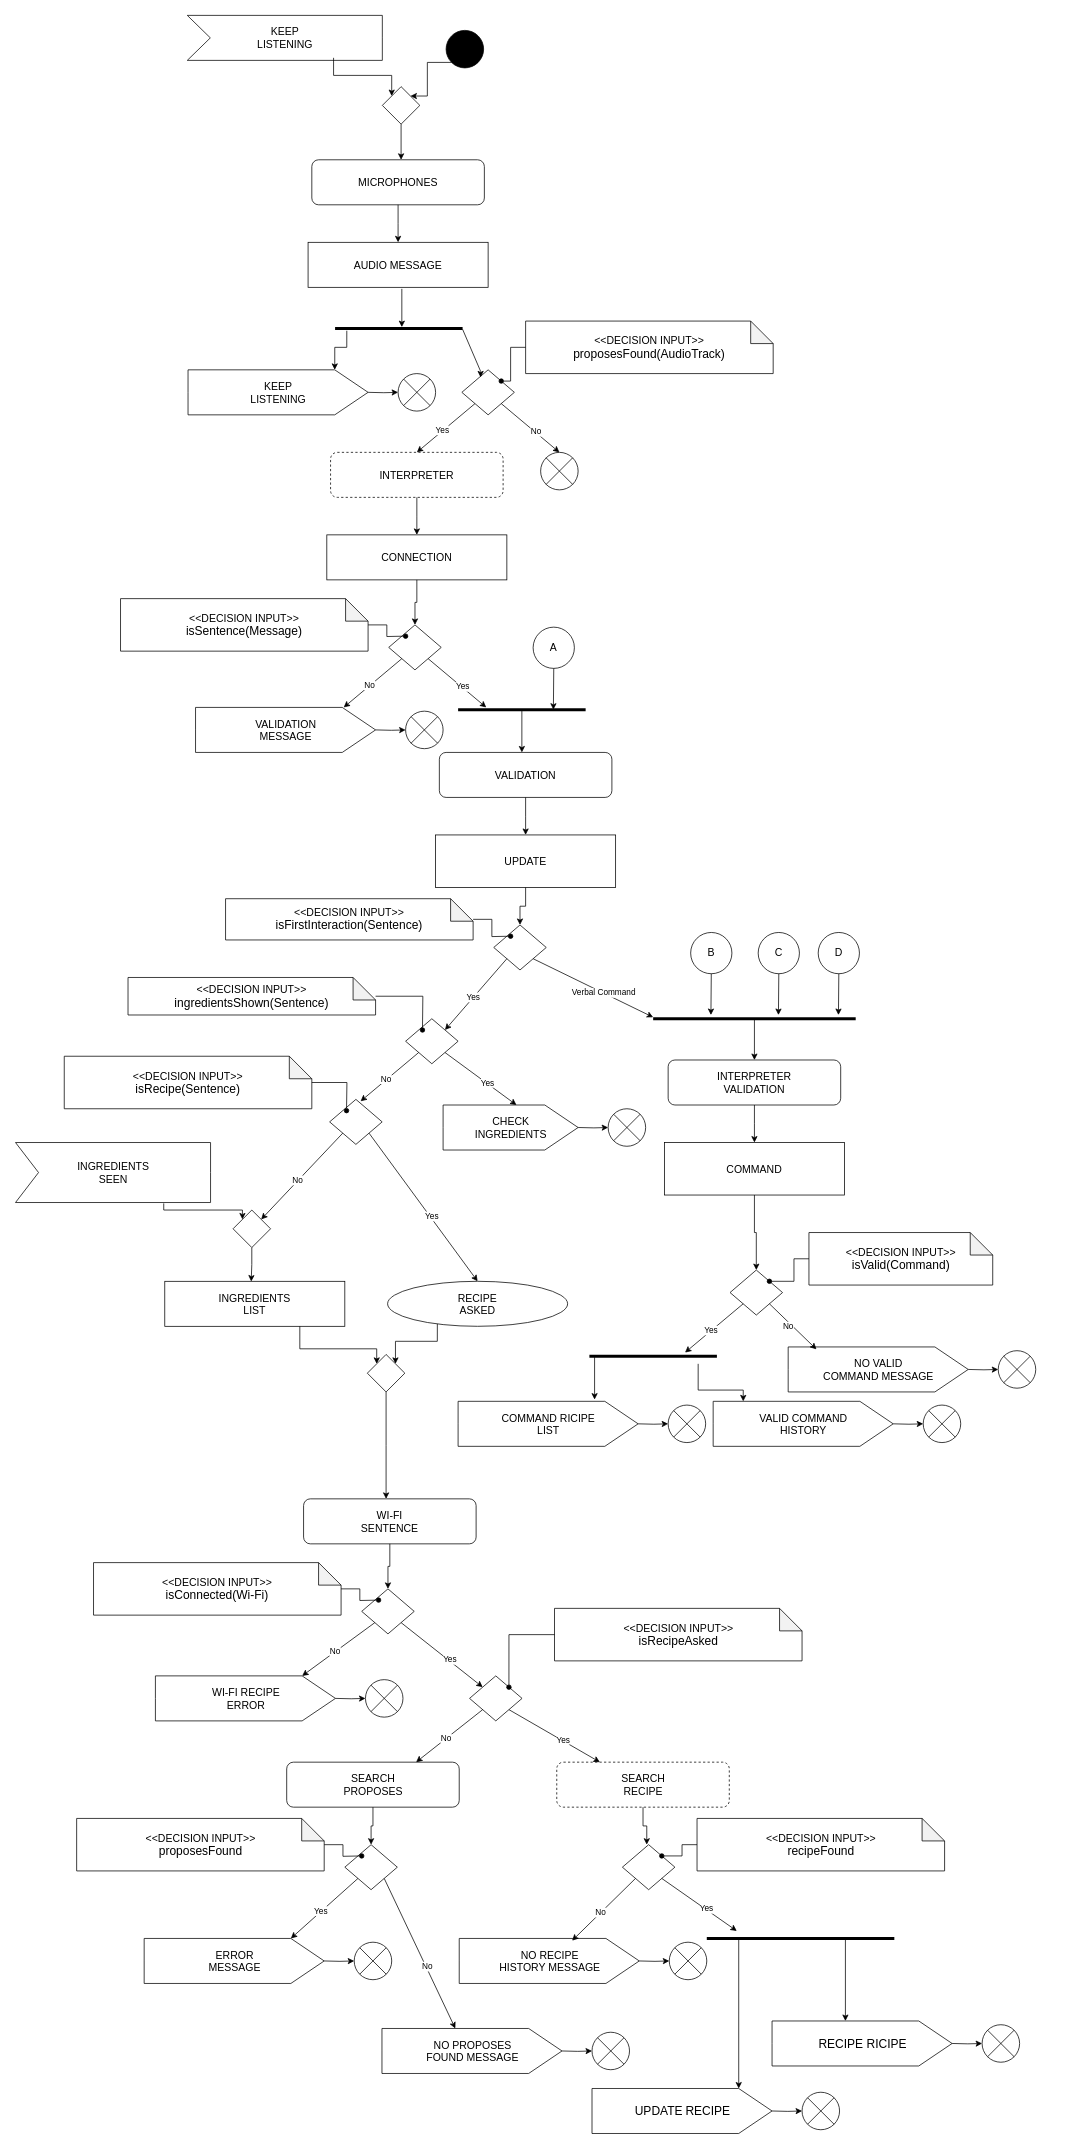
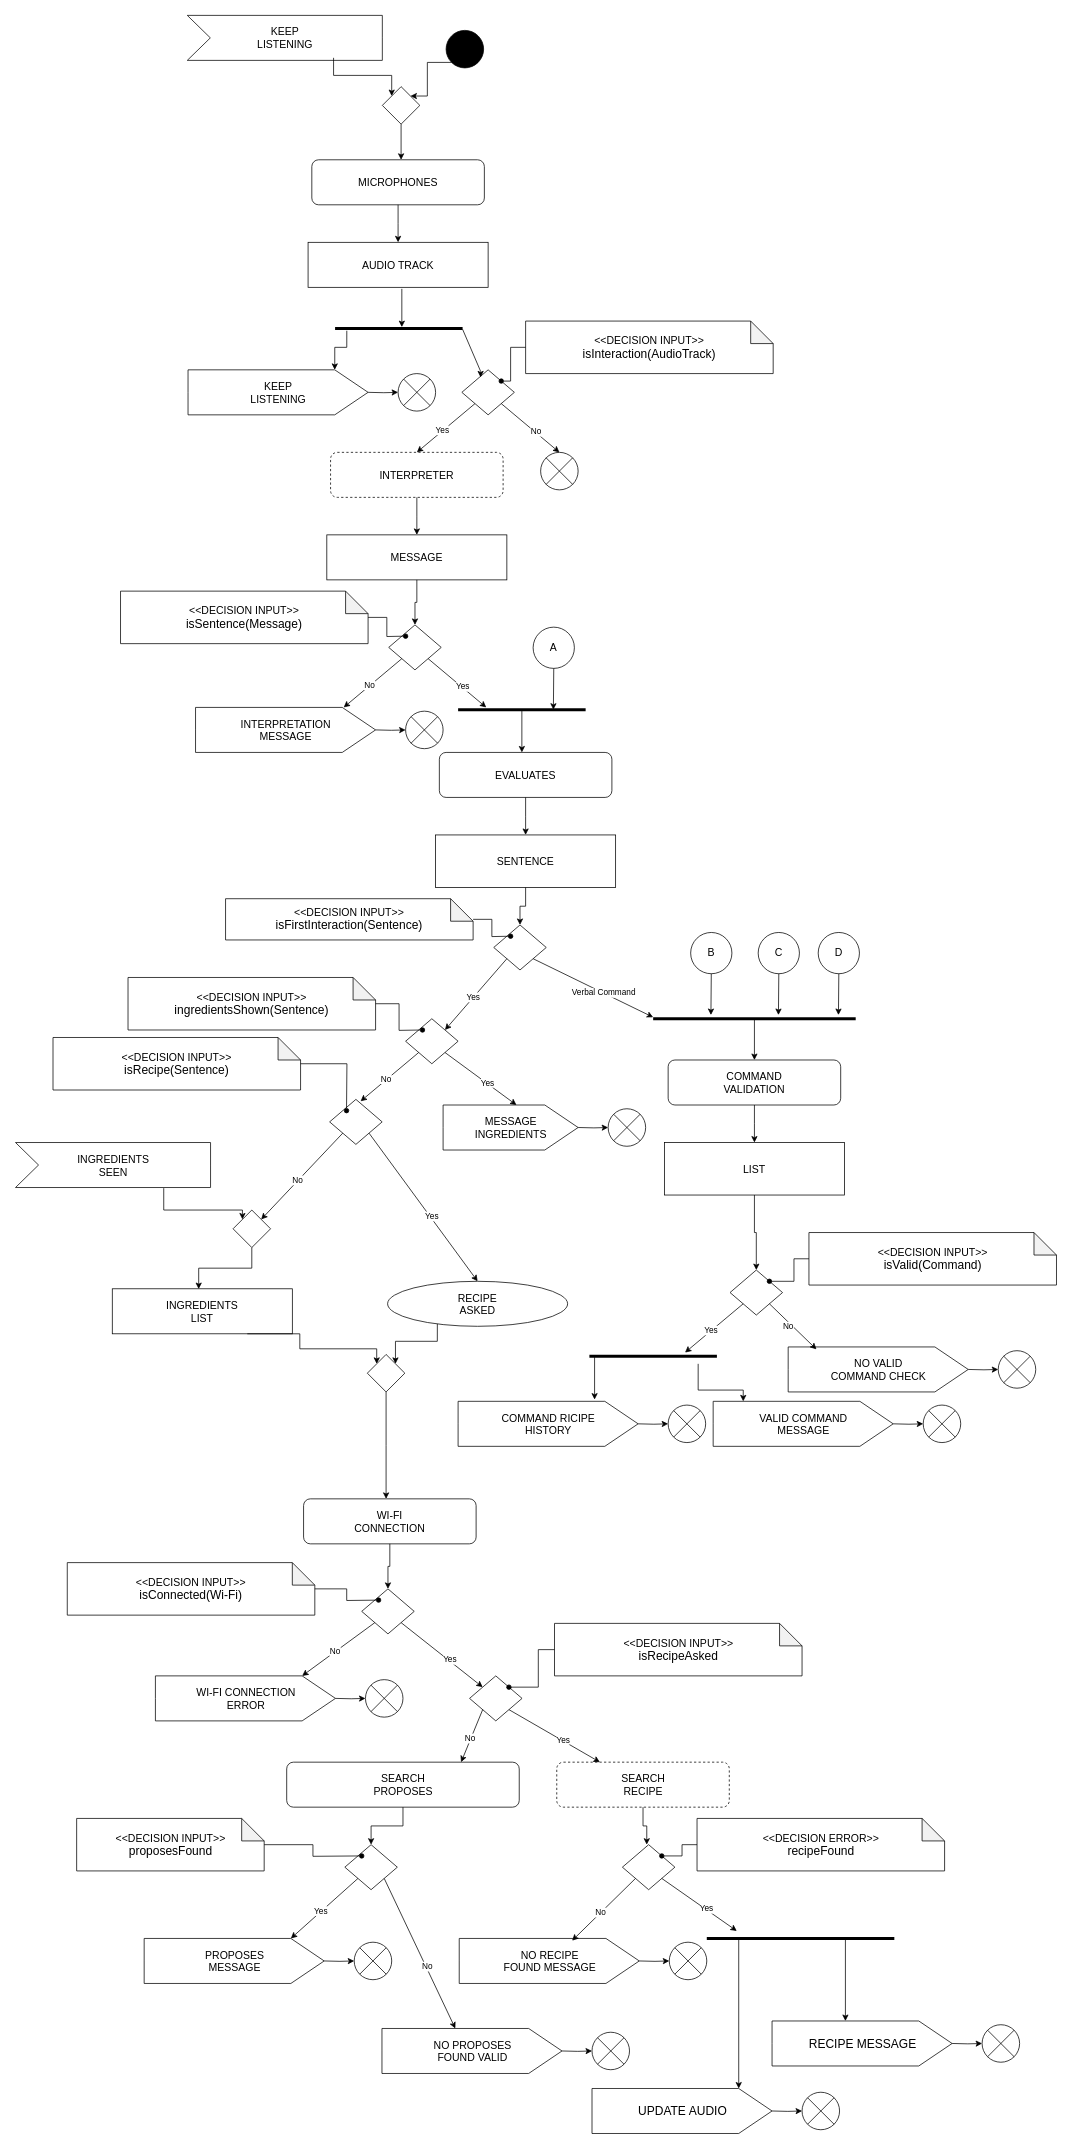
(398, 265) -> (398, 265)
(649, 348) -> (649, 348)
(417, 558) -> (417, 558)
(244, 625) -> (244, 617)
(286, 730) -> (286, 730)
(525, 775) -> (525, 775)
(525, 861) -> (525, 861)
(252, 996) -> (252, 1004)
(188, 1082) -> (177, 1064)
(754, 1083) -> (754, 1083)
(511, 1128) -> (511, 1128)
(754, 1169) -> (754, 1169)
(113, 1172) -> (113, 1165)
(901, 1259) -> (932, 1259)
(255, 1304) -> (202, 1311)
(878, 1369) -> (878, 1369)
(548, 1424) -> (548, 1424)
(803, 1424) -> (803, 1424)
(390, 1521) -> (390, 1521)
(217, 1589) -> (191, 1589)
(678, 1634) -> (678, 1649)
(246, 1698) -> (246, 1698)
(373, 1784) -> (403, 1784)
(200, 1844) -> (170, 1844)
(821, 1845) -> (821, 1845)
(235, 1961) -> (235, 1961)
(550, 1961) -> (550, 1961)
(863, 2043) -> (863, 2043)
(473, 2051) -> (473, 2051)
(683, 2111) -> (683, 2111)
